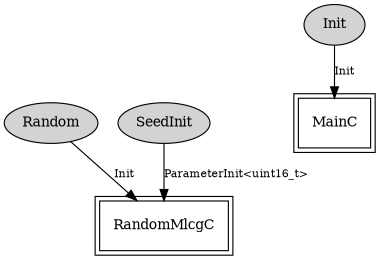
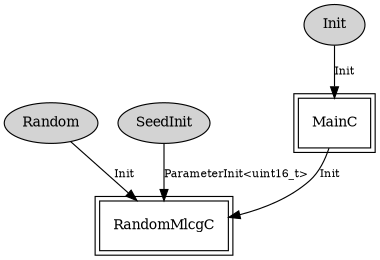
none -> (294, 193)
